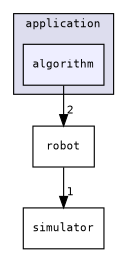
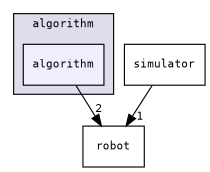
(64, 24) -> (64, 24)
(64, 182) -> (142, 101)
